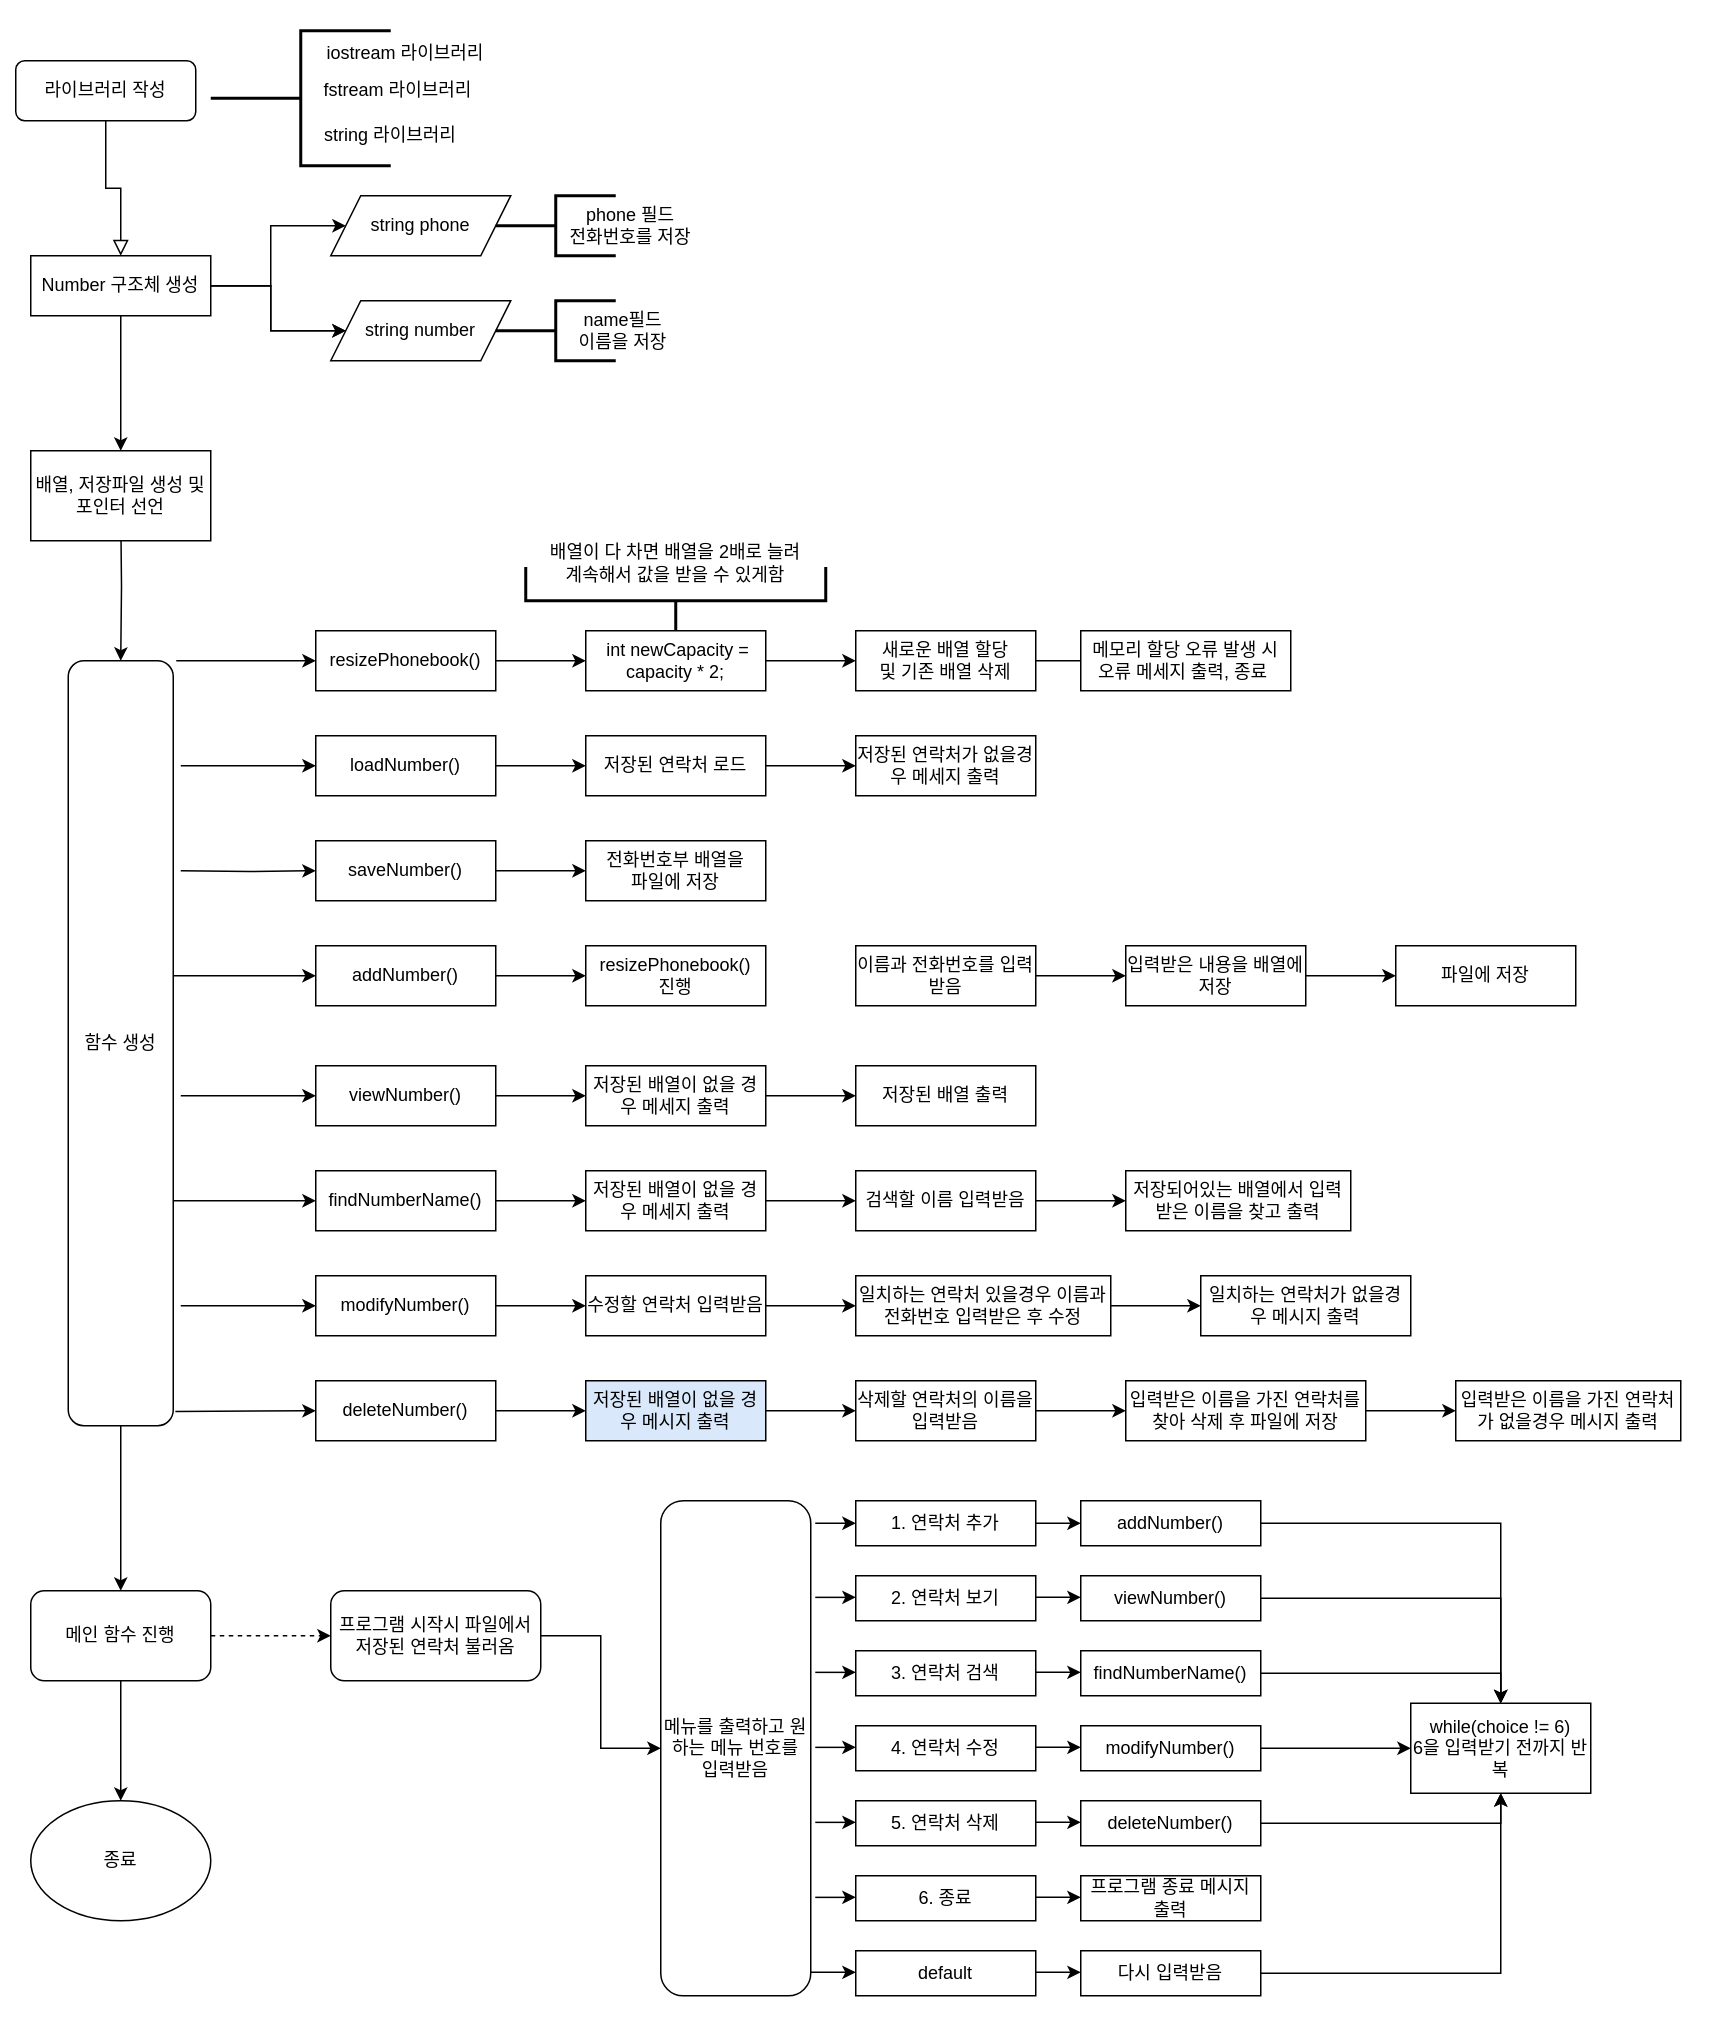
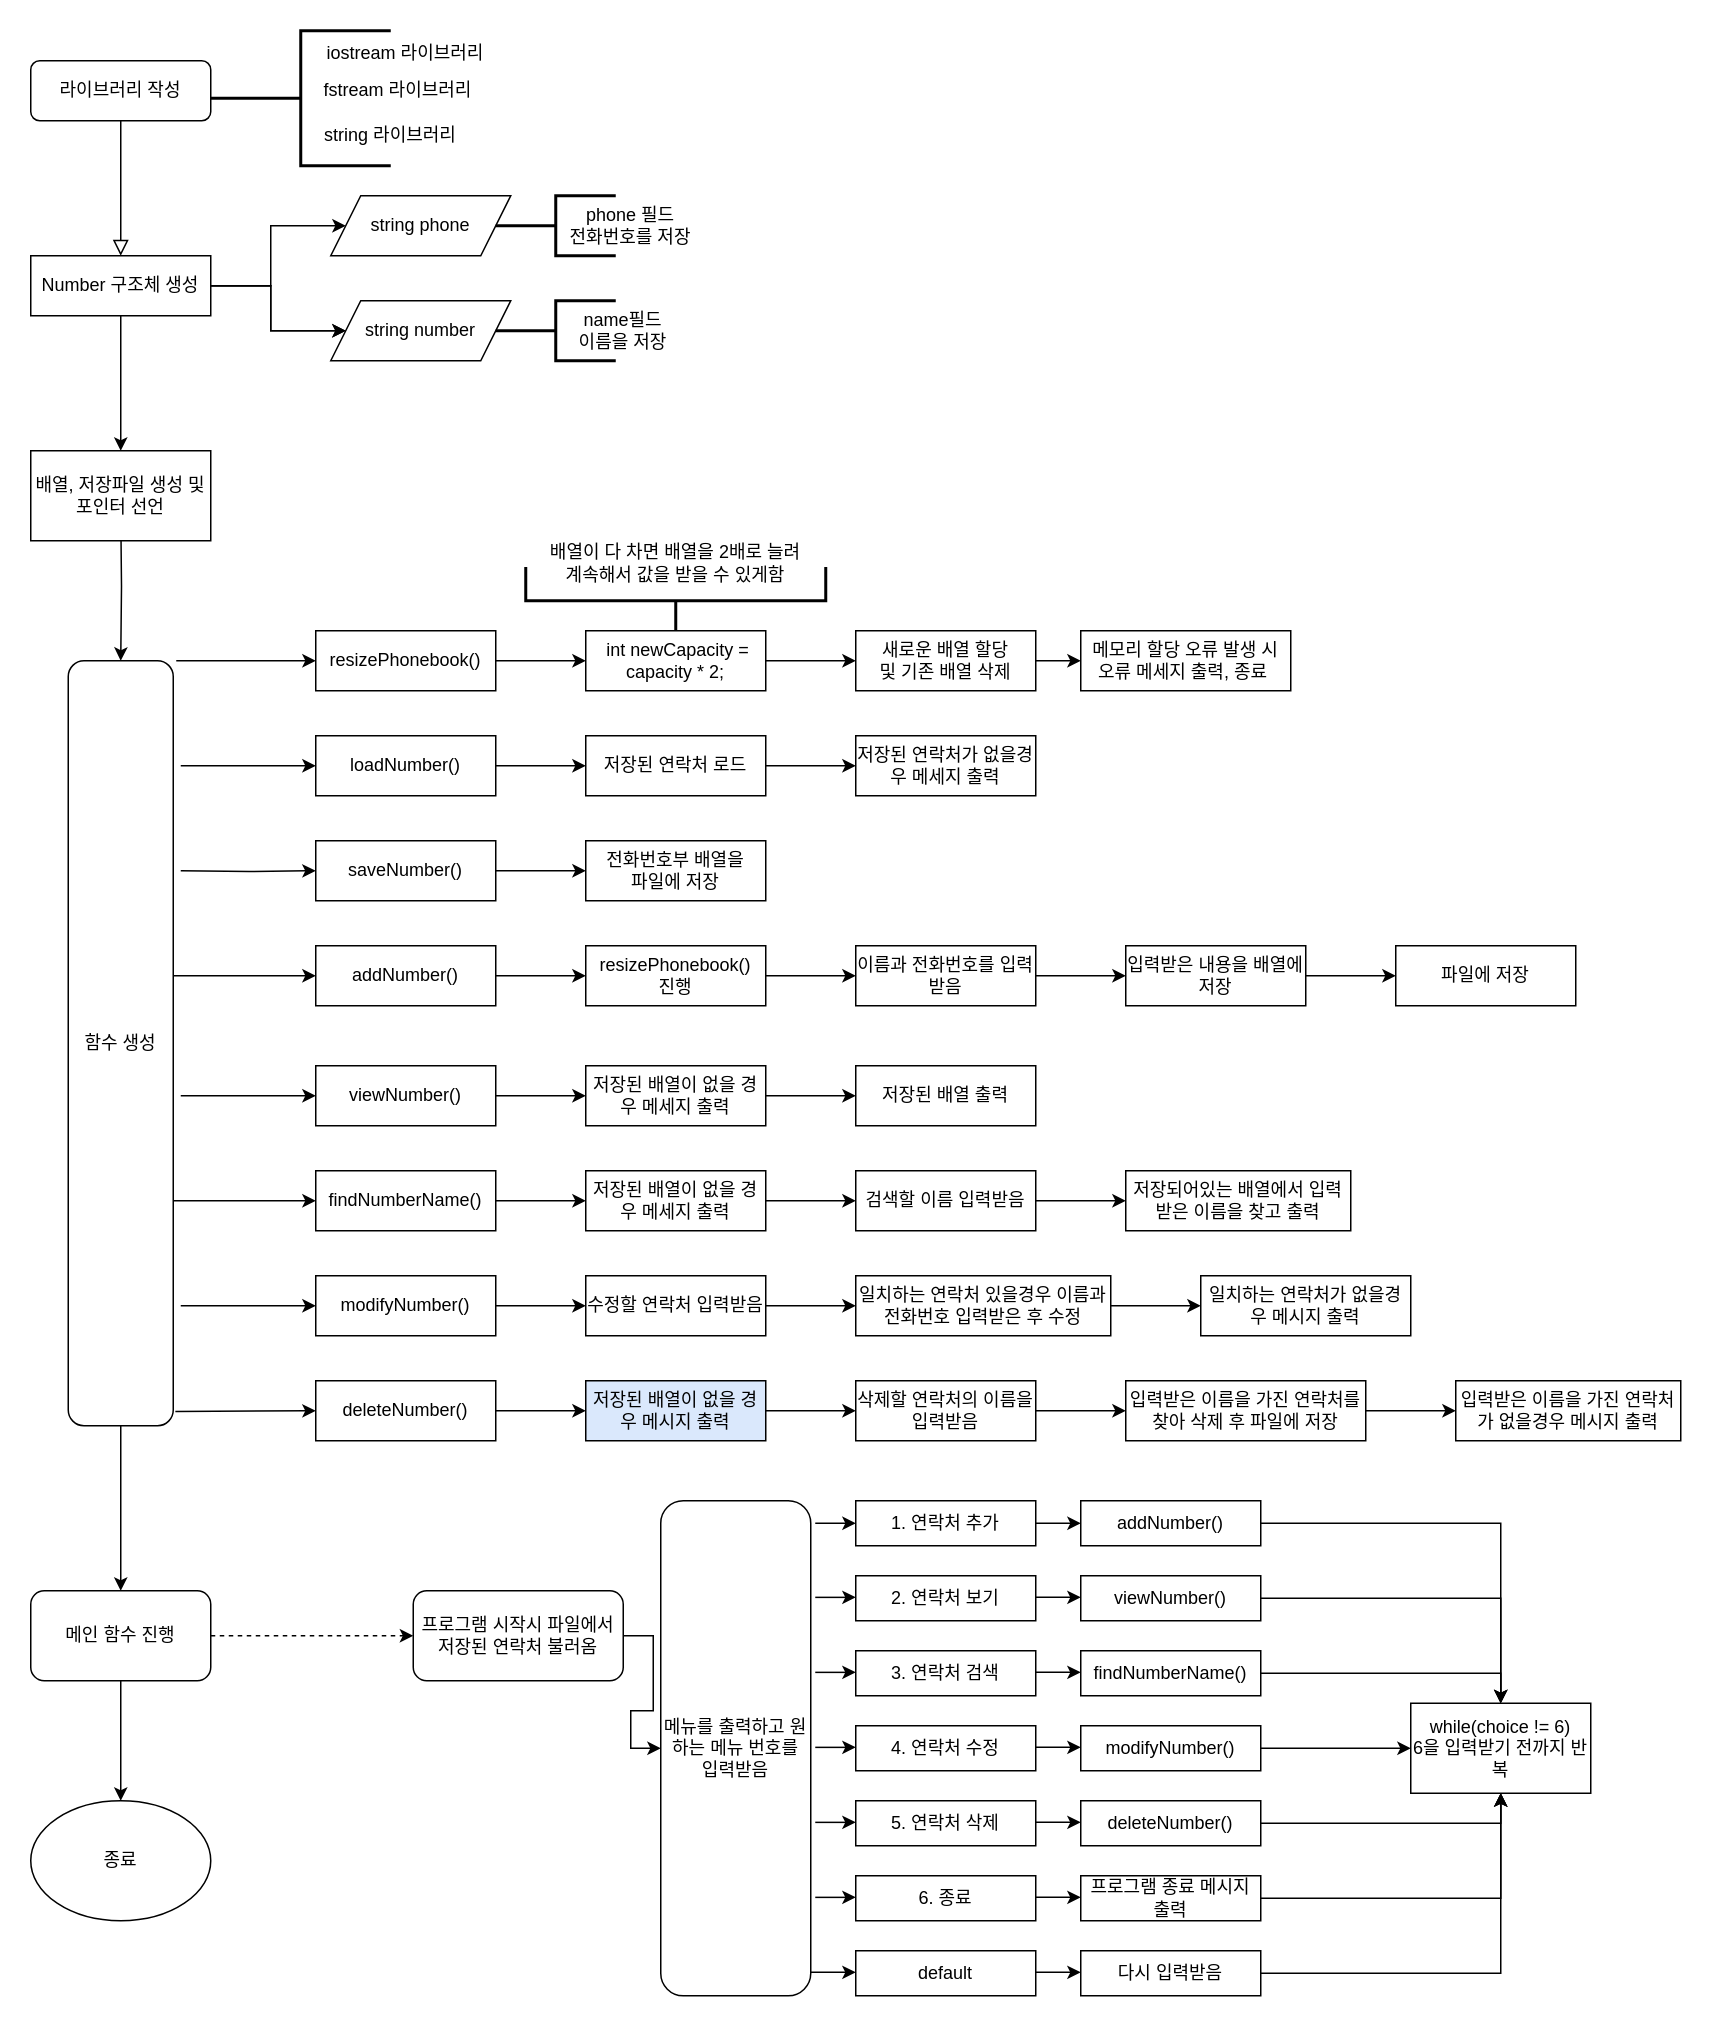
(106, 91) -> (121, 91)
(1073, 661) -> (1069, 661)
none -> (806, 976)
(436, 1636) -> (518, 1636)
none -> (1379, 1898)
